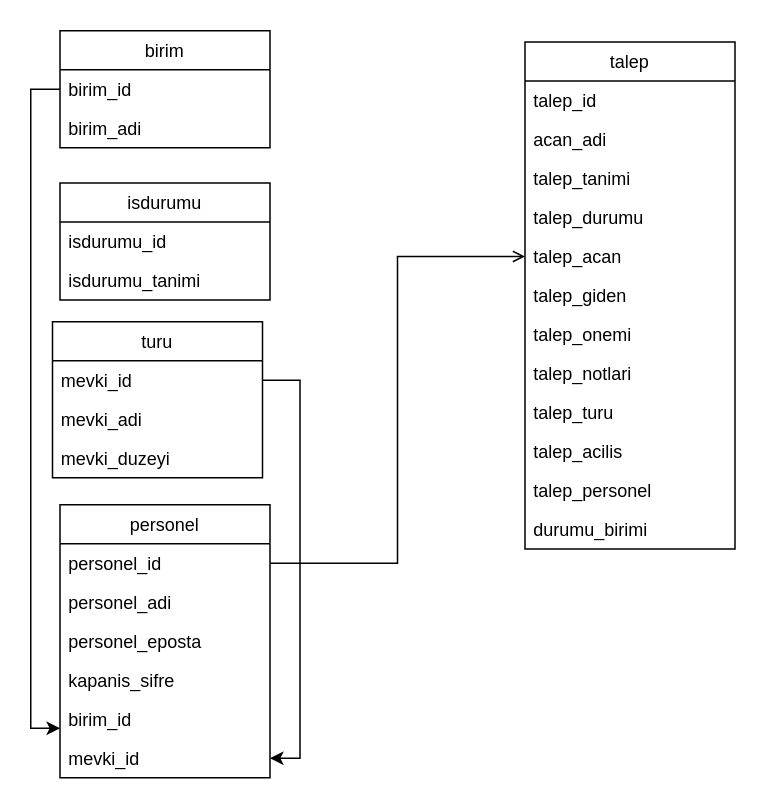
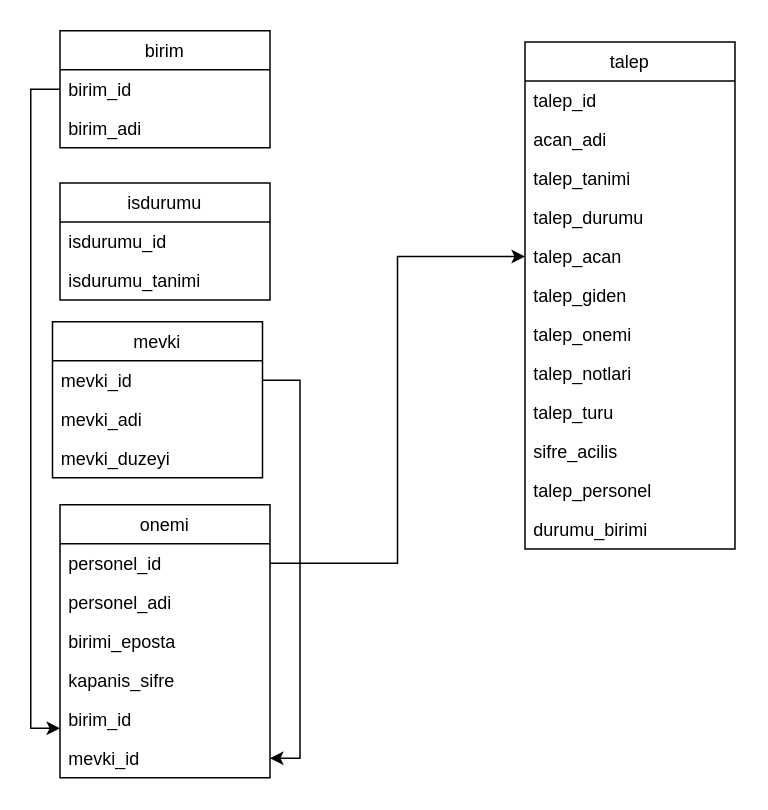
(516, 257) -> (513, 257)
(157, 342) -> (157, 342)
(584, 452) -> (584, 452)
(164, 525) -> (164, 525)
(142, 642) -> (127, 642)
